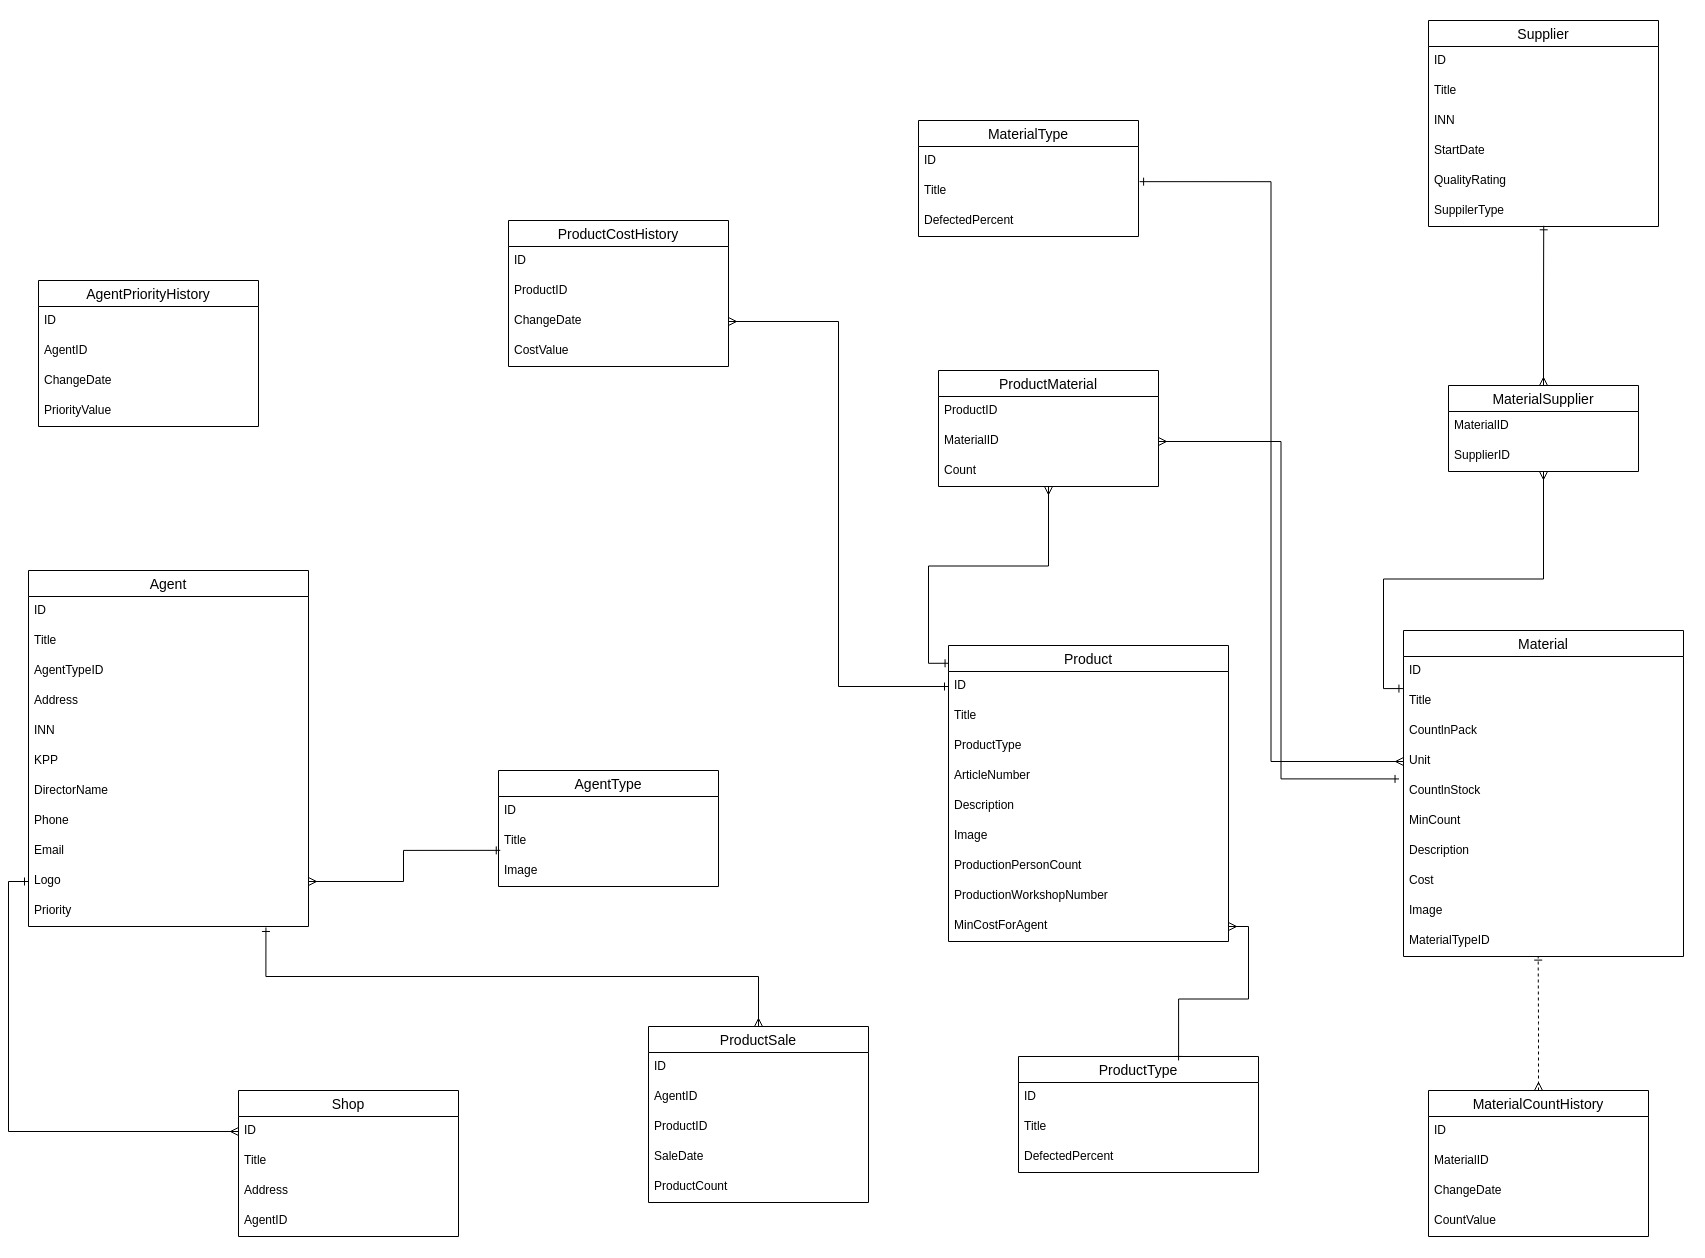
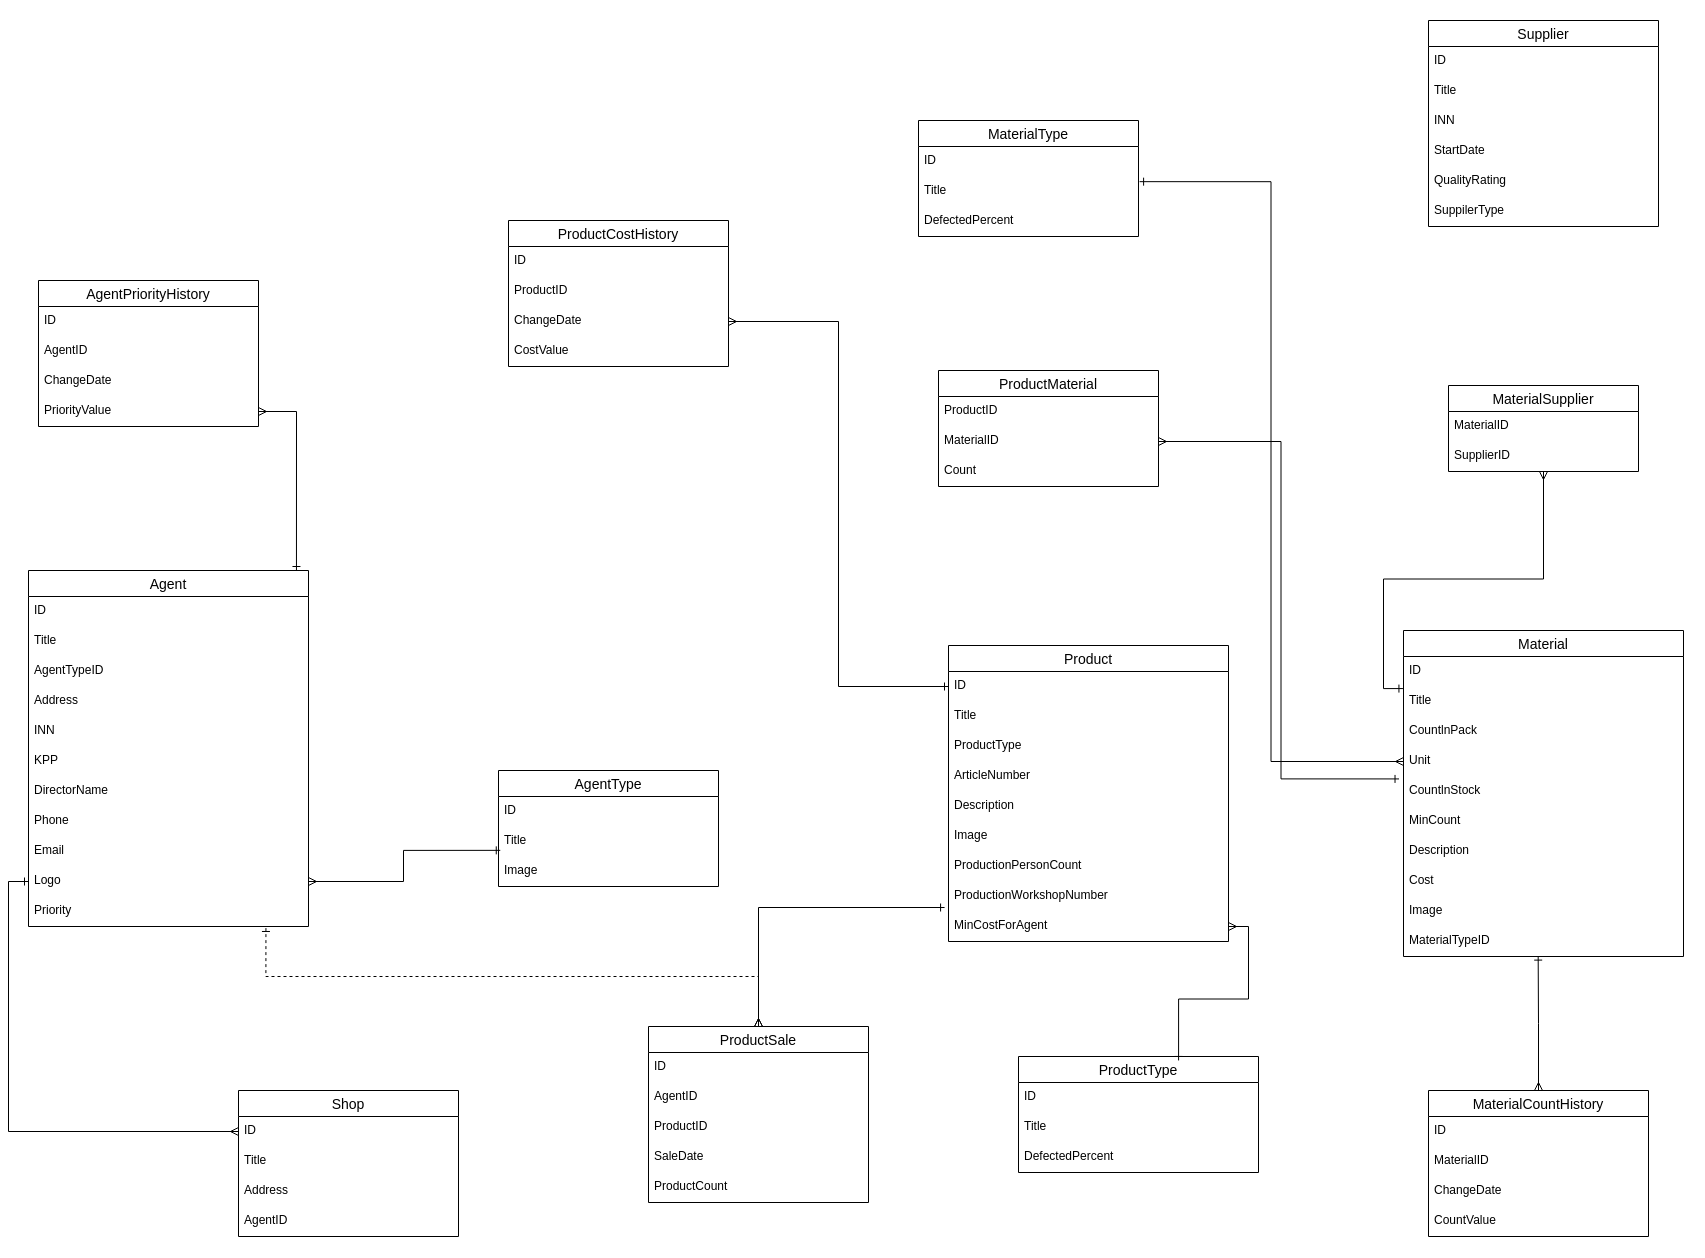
(1544, 307) -> none
none -> (296, 473)
(970, 566) -> none
none -> (818, 908)
(488, 977) -> (488, 977)
(1539, 1027) -> (1539, 1027)
